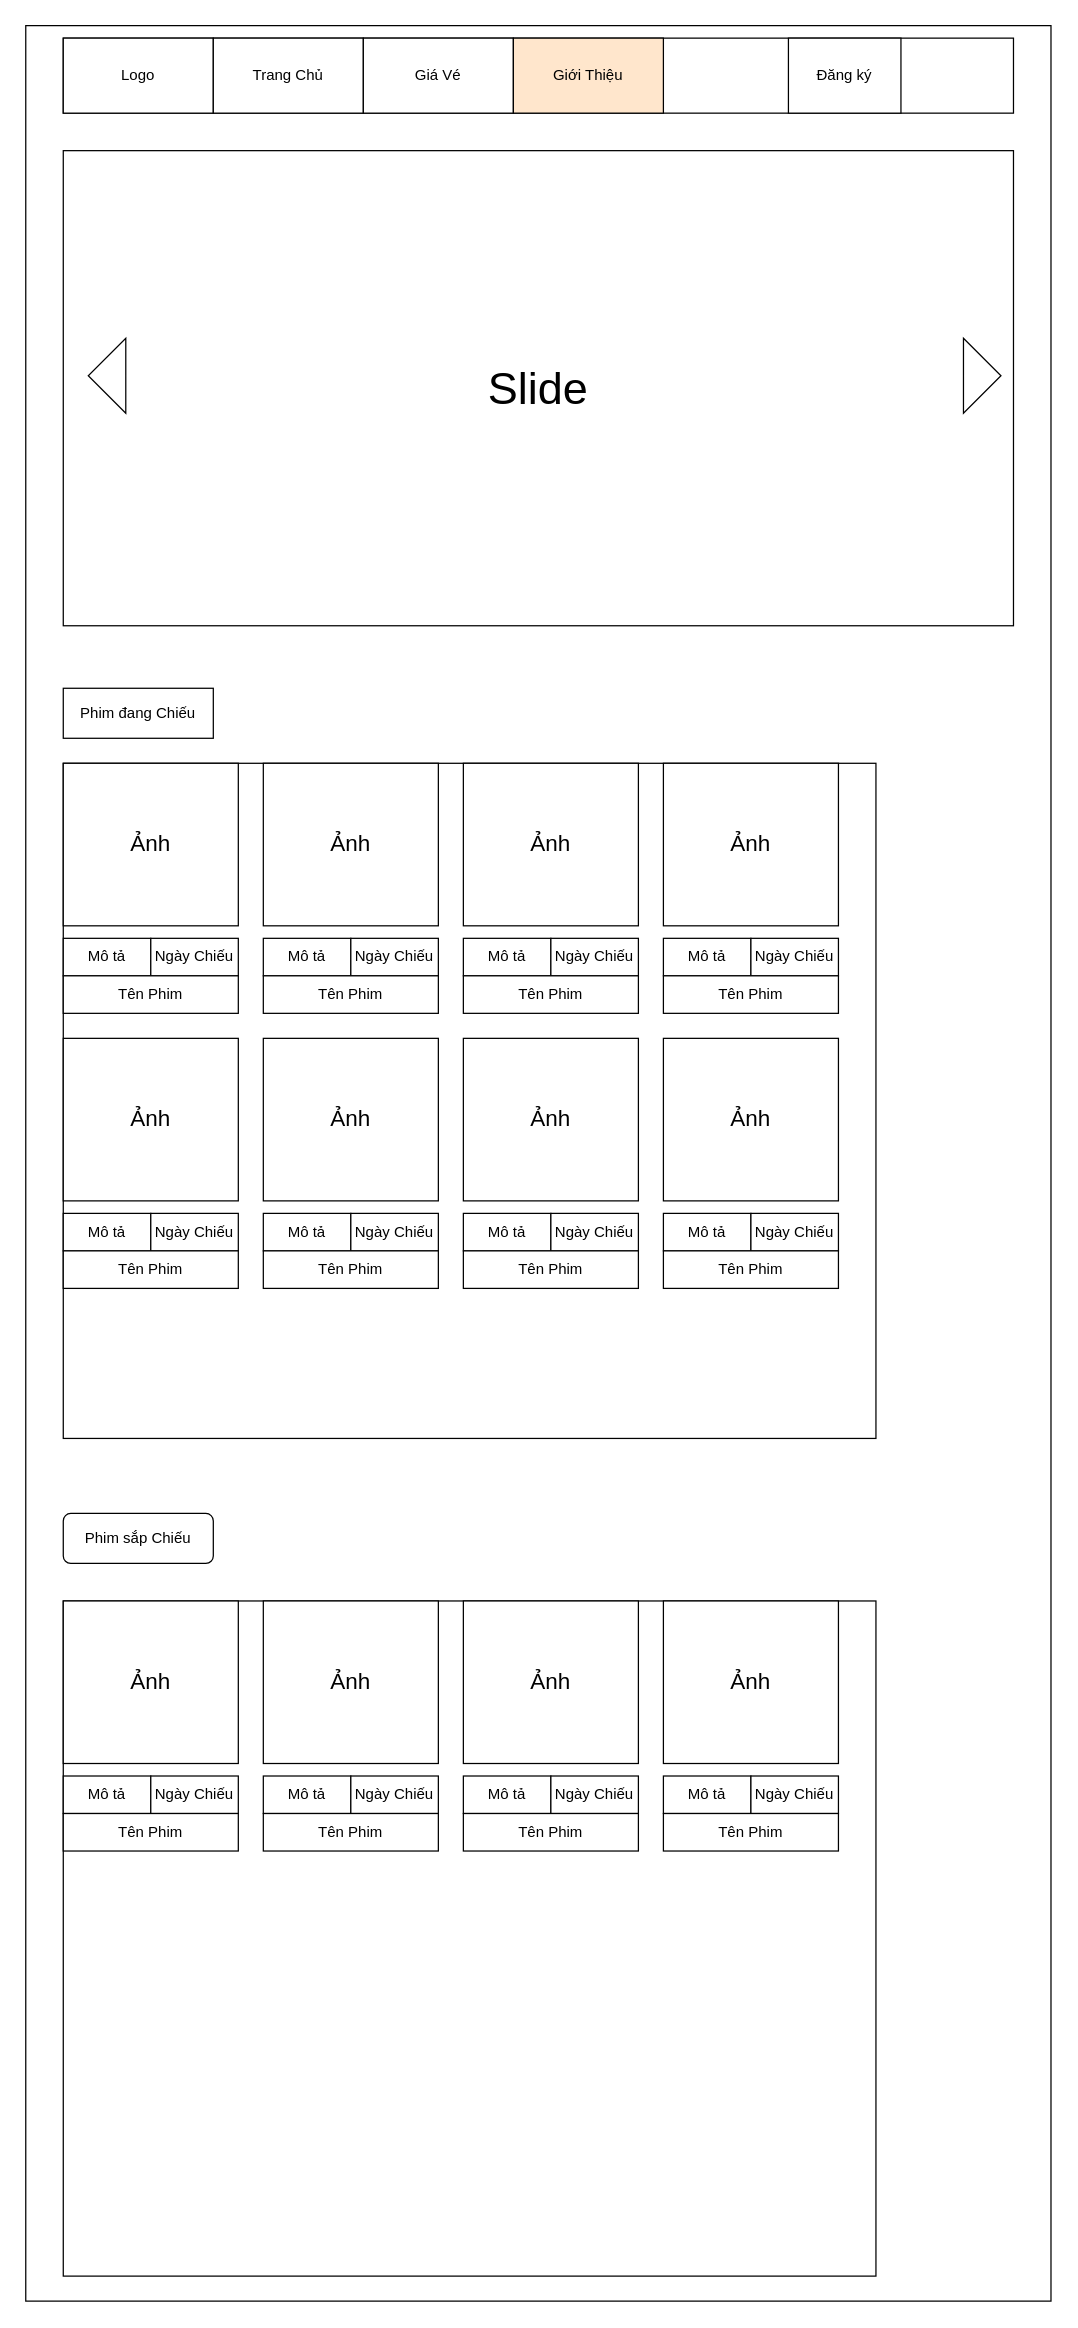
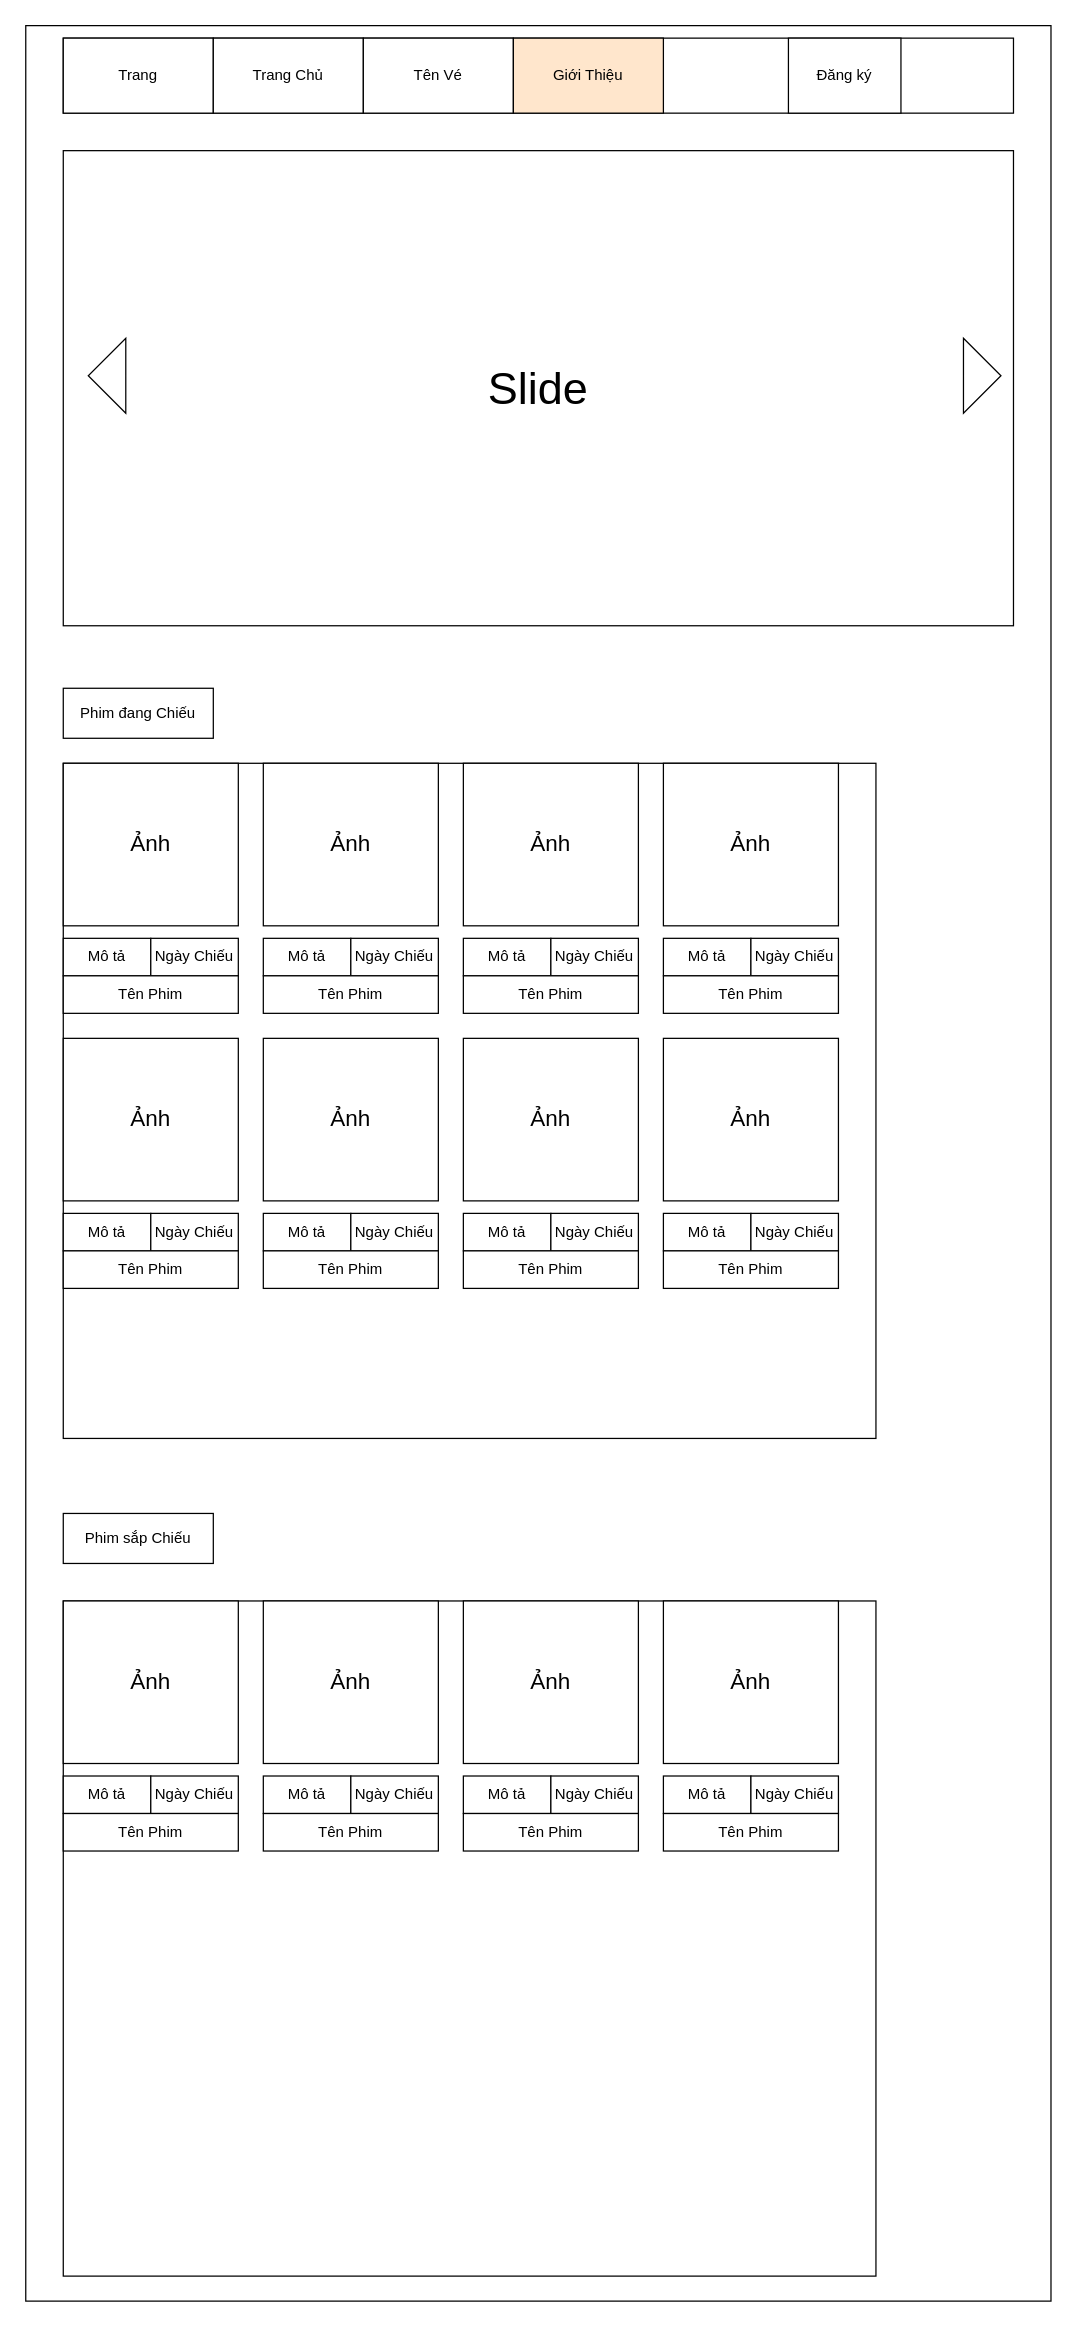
(138, 76) -> (138, 76)
(438, 76) -> (438, 76)
(138, 1538) -> (138, 1538)
